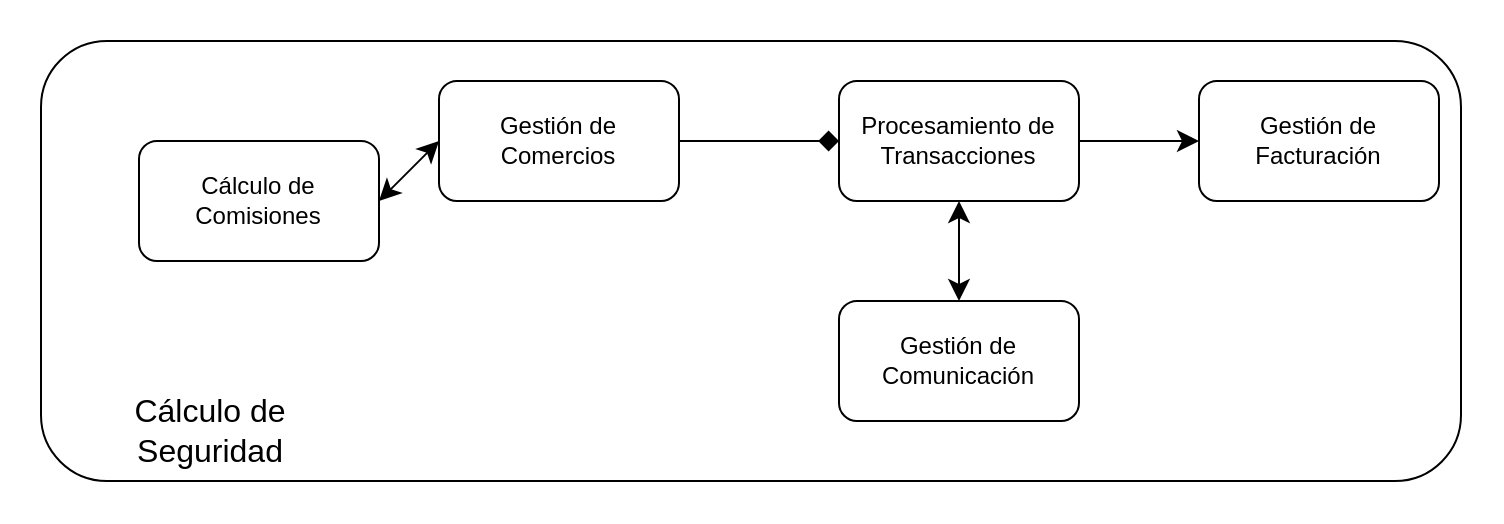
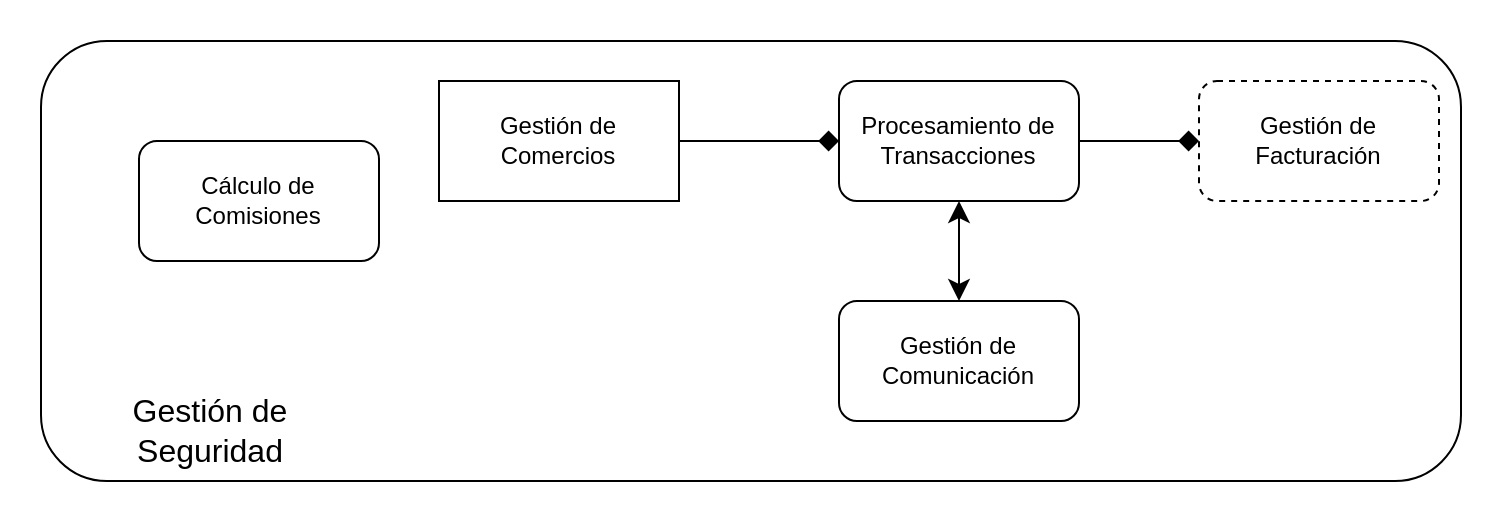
(559, 141) -> (559, 141)
(1180, 141) -> (1179, 141)
(1319, 141) -> (1319, 141)
(410, 170) -> none
(211, 431) -> (211, 431)
